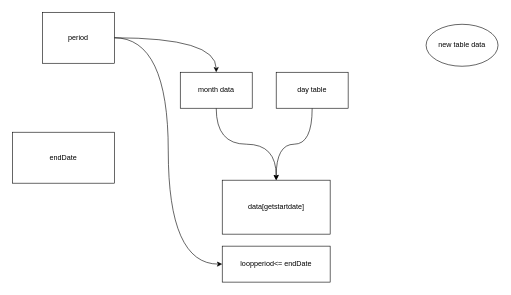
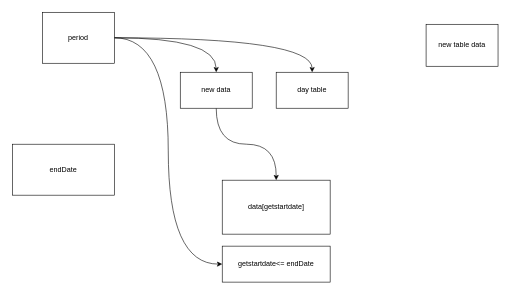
(462, 45) -> (462, 45)
none -> (265, 46)
(216, 90) -> (216, 90)
(301, 143) -> none
(63, 158) -> (63, 170)
(276, 264) -> (276, 264)
